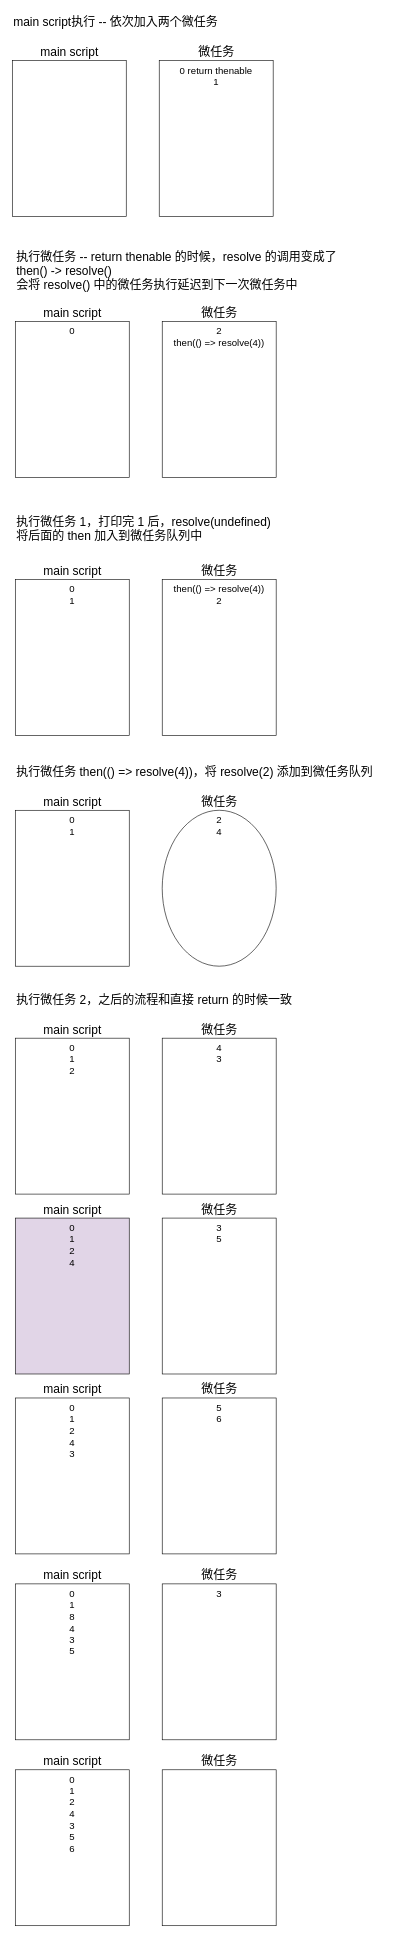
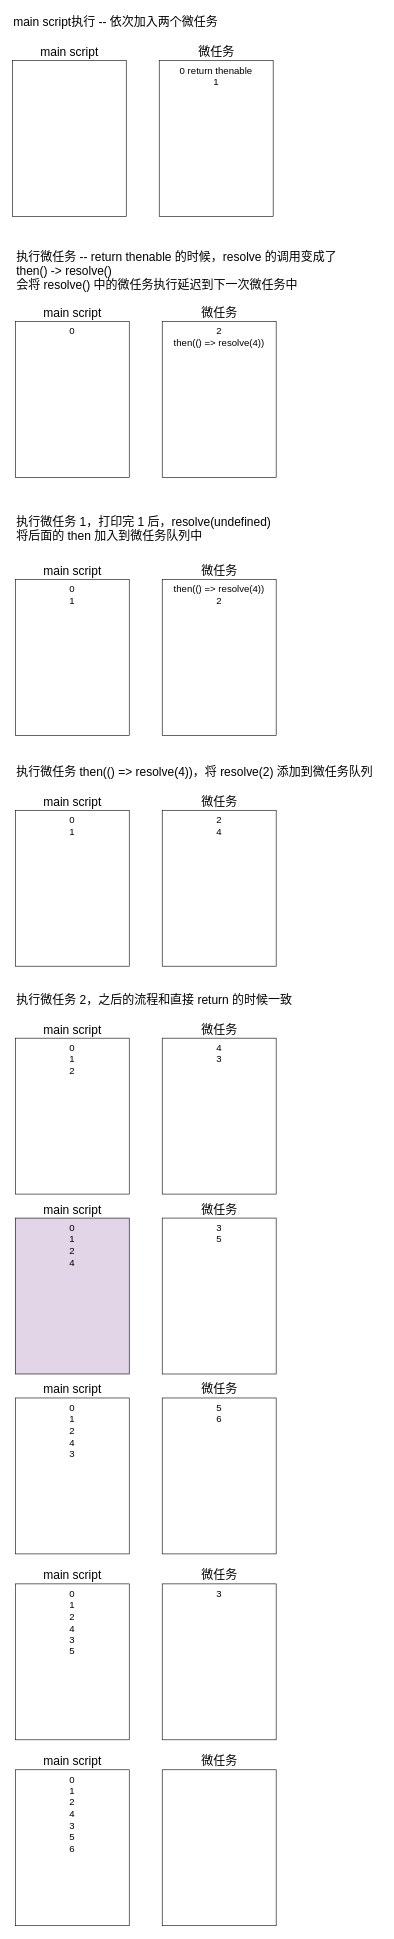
(219, 888) -> (219, 888)
(72, 1623) -> (72, 1623)
